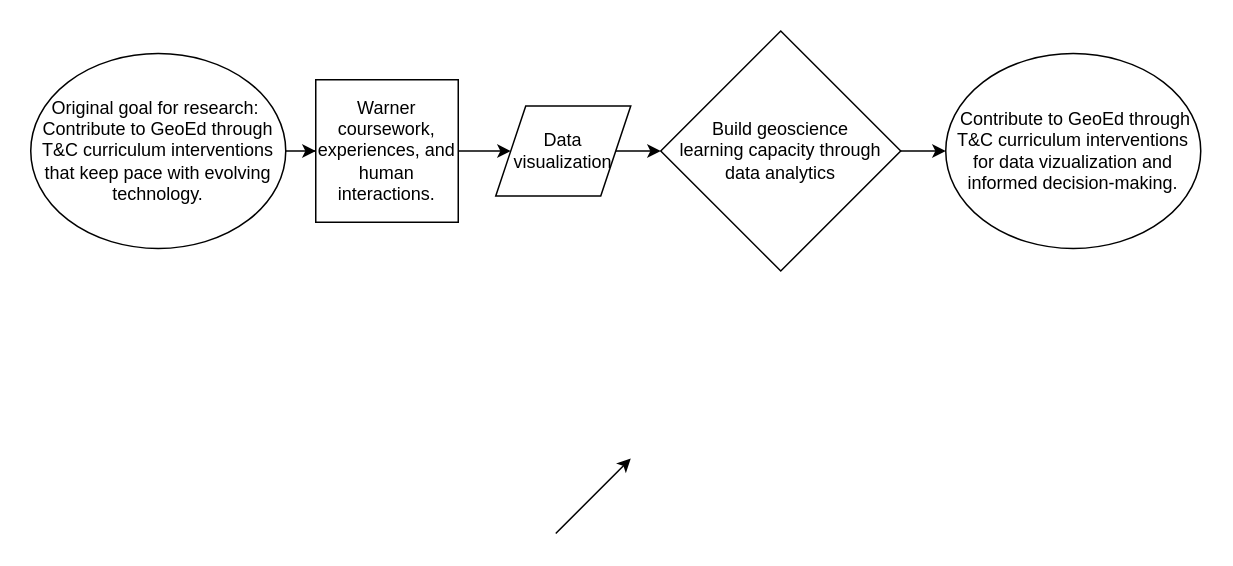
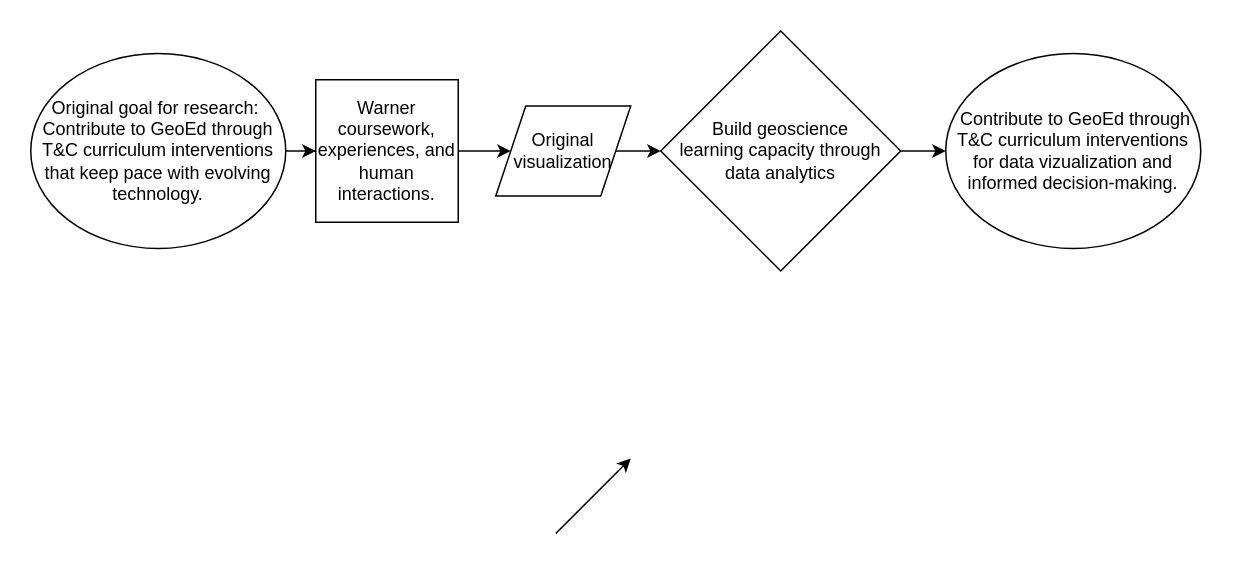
(563, 151) -> (563, 151)
